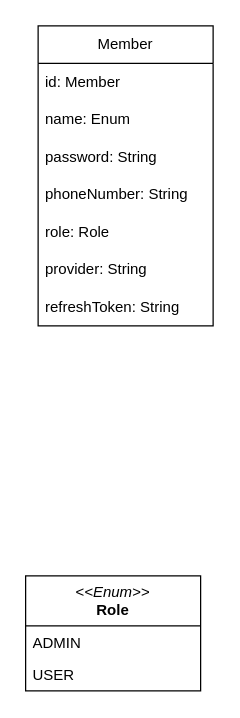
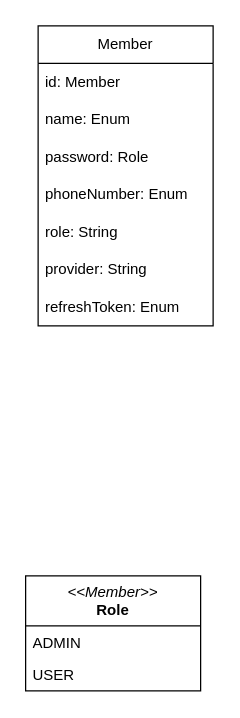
(107, 157) -> (99, 157)
(120, 194) -> (113, 194)
(80, 232) -> (88, 232)
(124, 307) -> (117, 307)
(113, 601) -> (113, 601)
